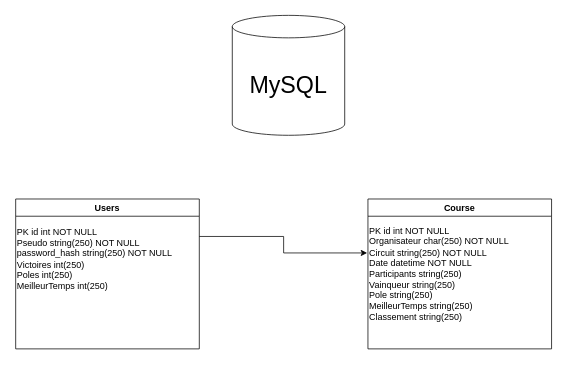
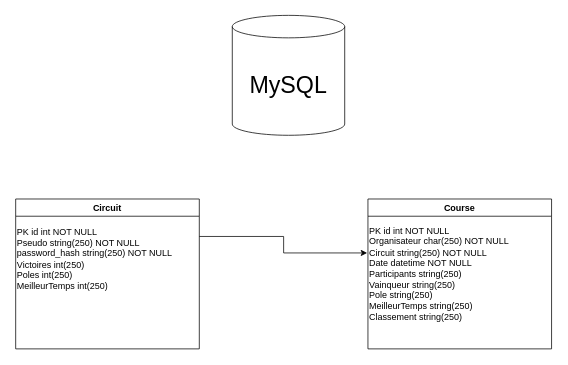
(107, 208) -> (107, 208)
